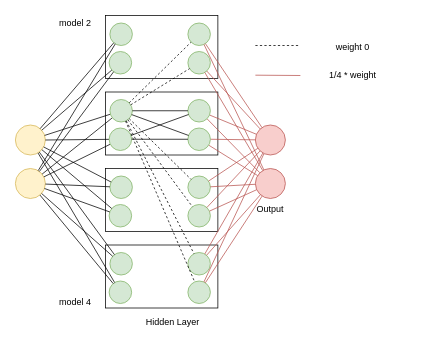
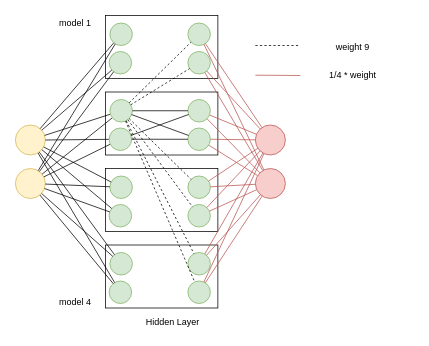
(75, 23) -> (75, 23)
(353, 47) -> (353, 47)
(270, 209) -> none
